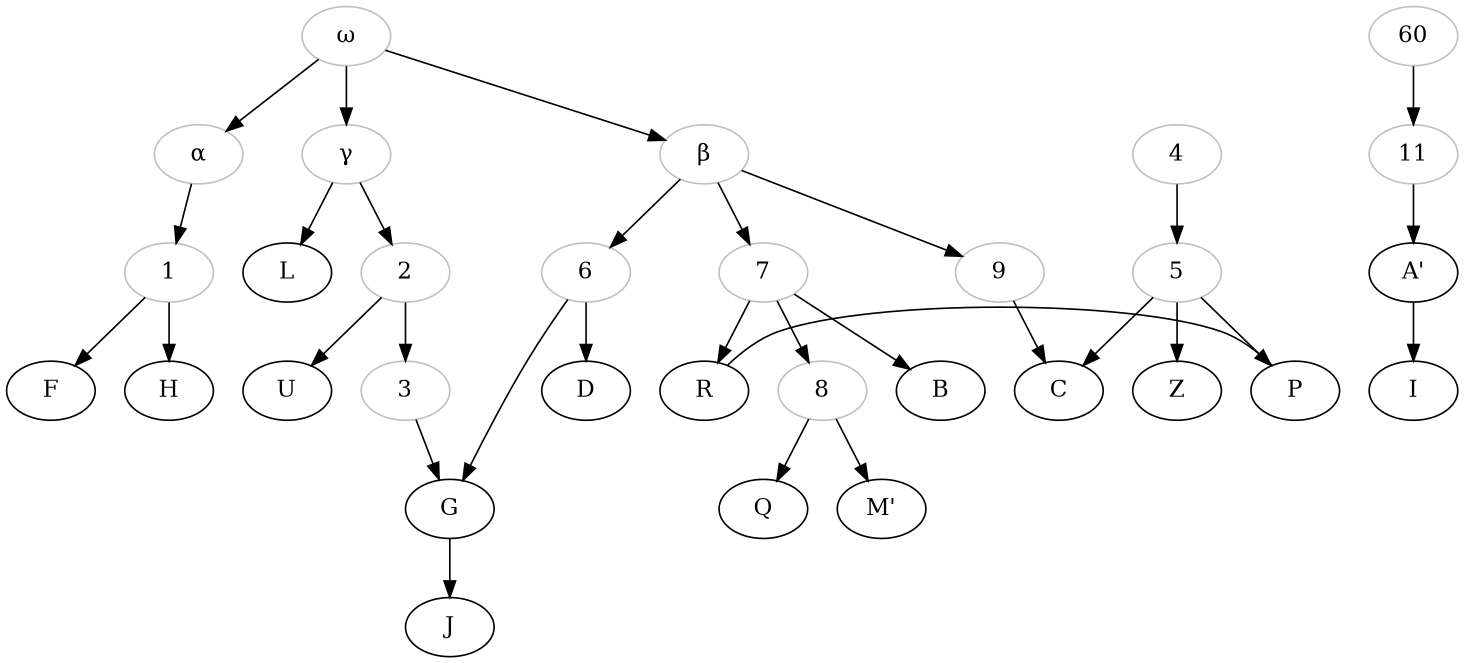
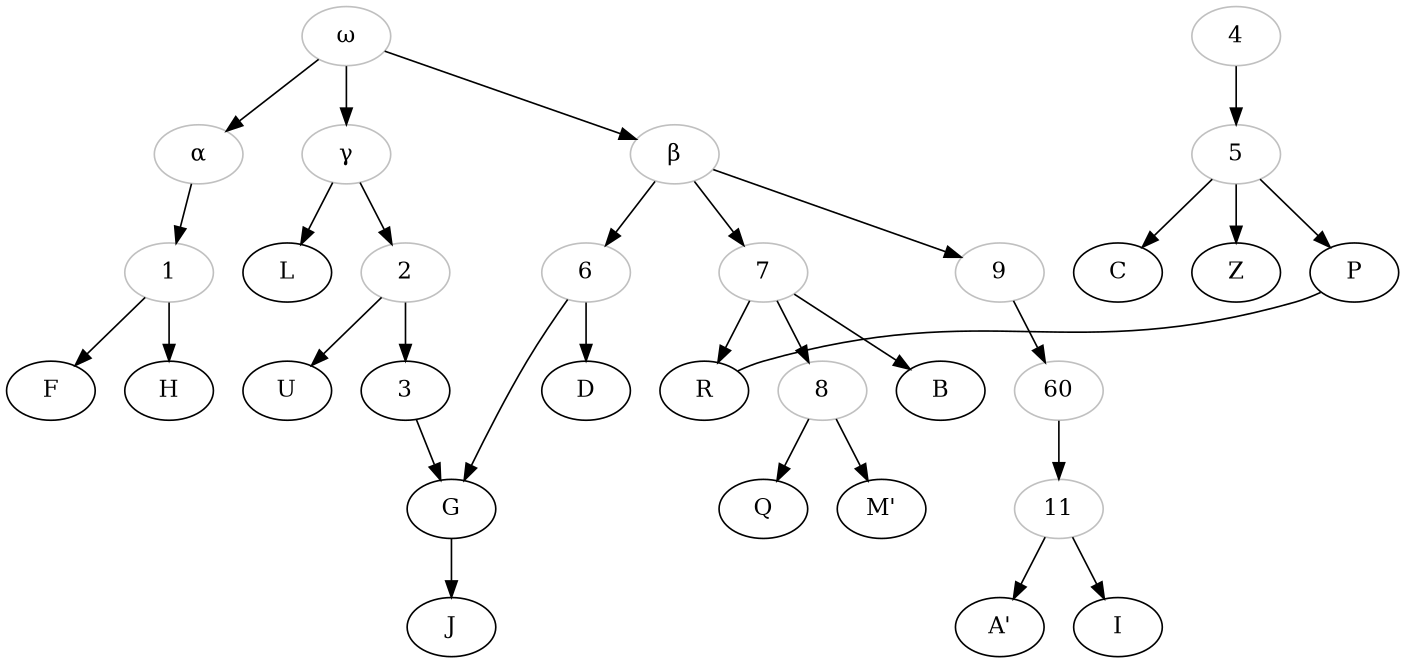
(1026, 324) -> (1024, 321)
(1413, 324) -> (1085, 561)
(405, 391) -> (405, 391)
